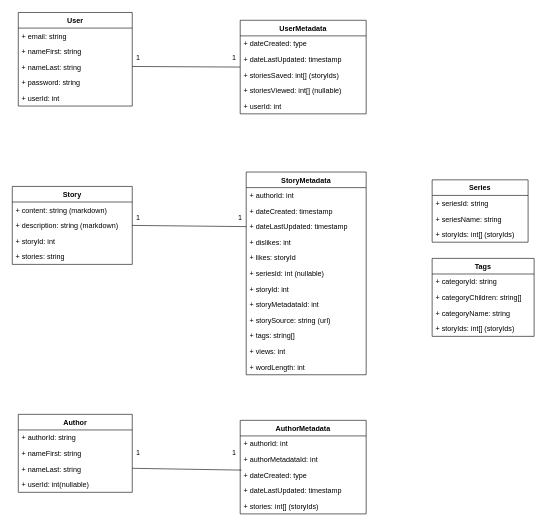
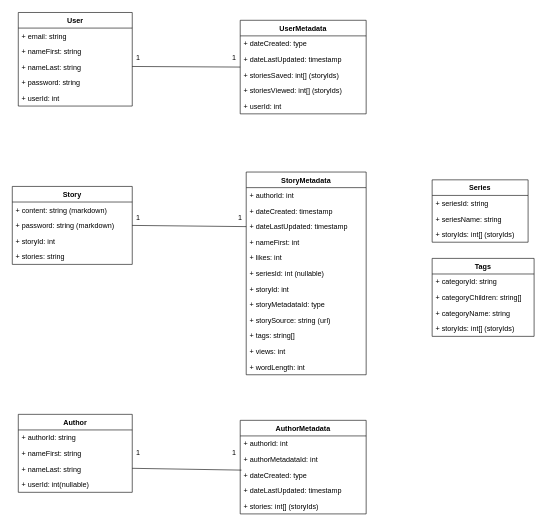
(301, 91) -> (304, 91)
(74, 226) -> (69, 226)
(273, 242) -> (277, 242)
(277, 258) -> (268, 258)
(290, 305) -> (293, 305)
